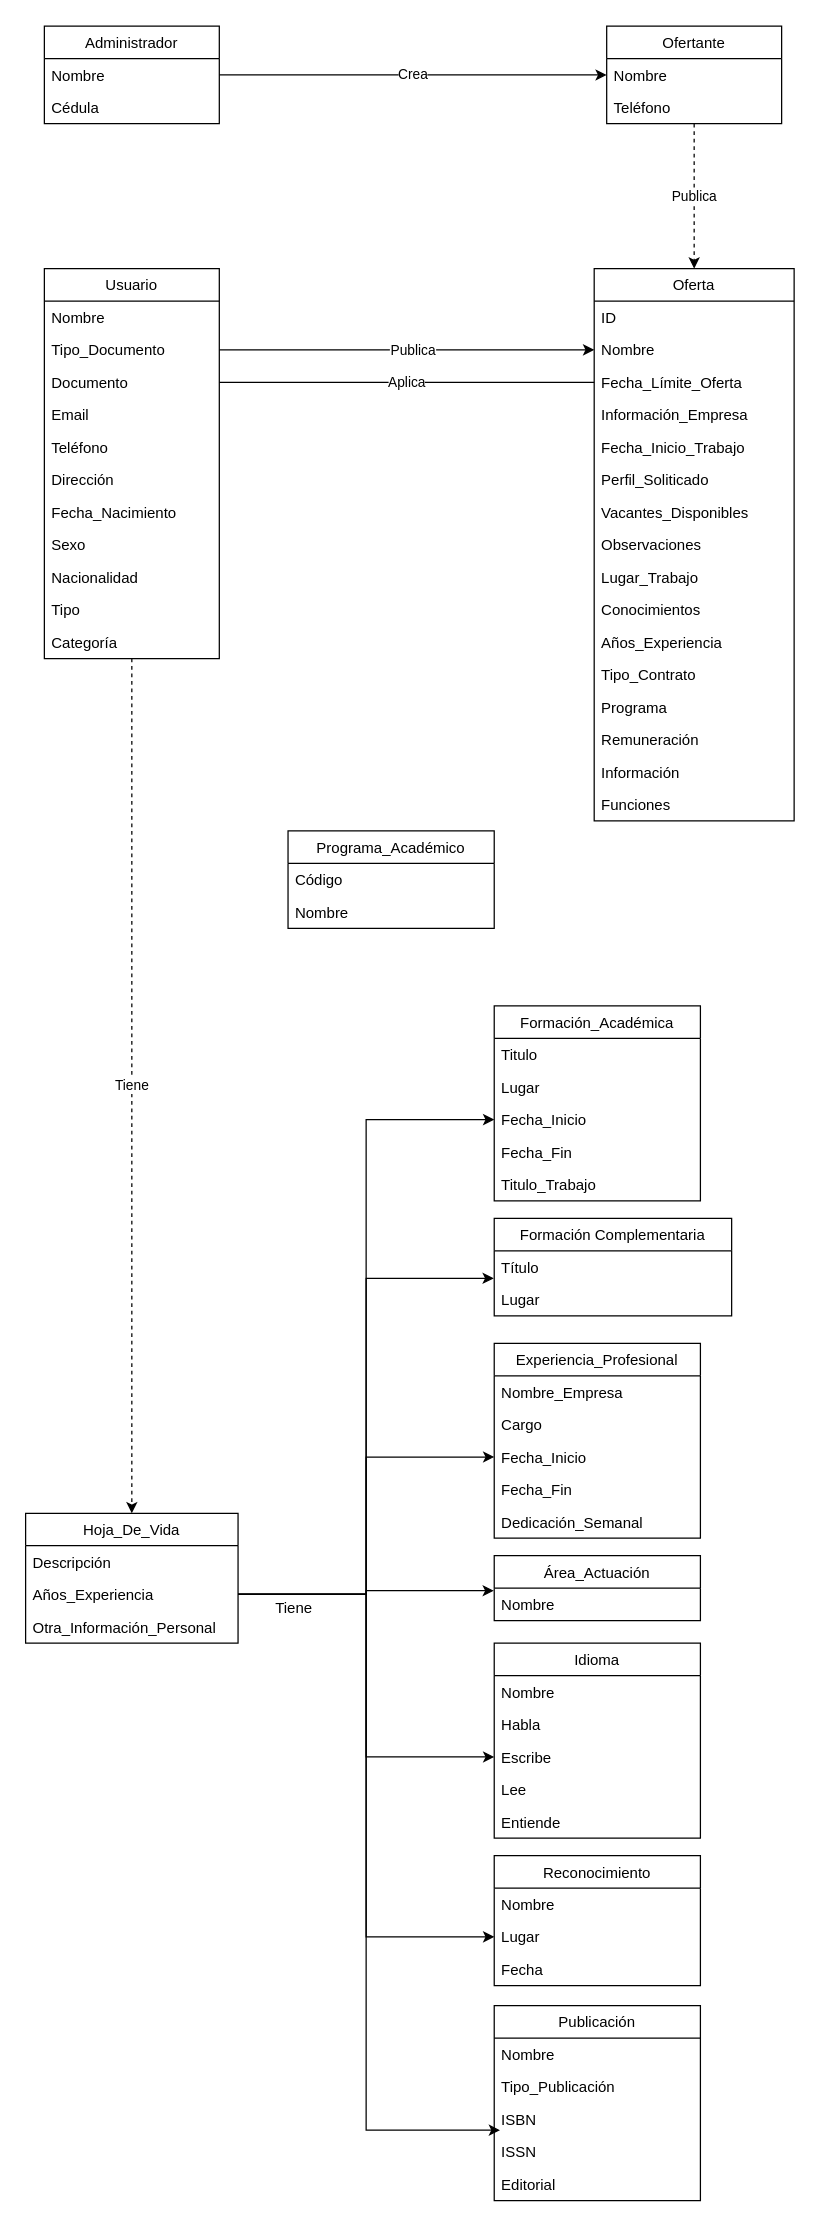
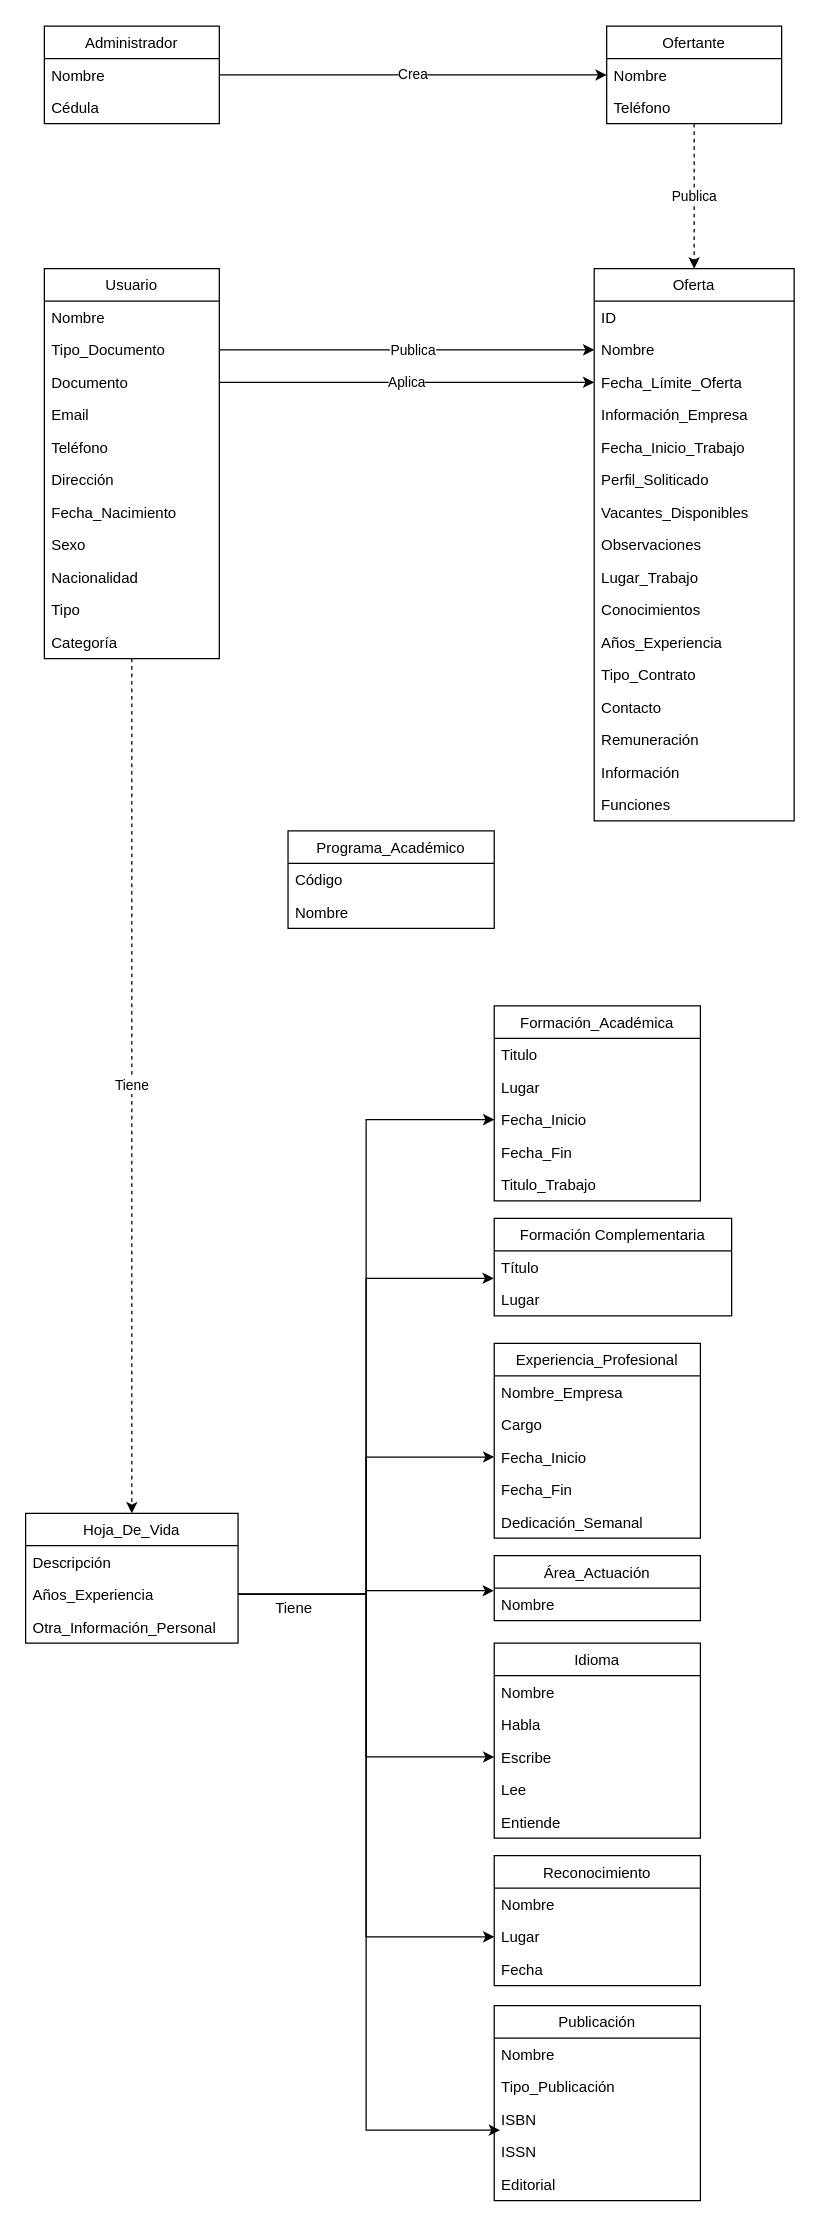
(587, 382) -> (584, 382)
(635, 708) -> (635, 708)
